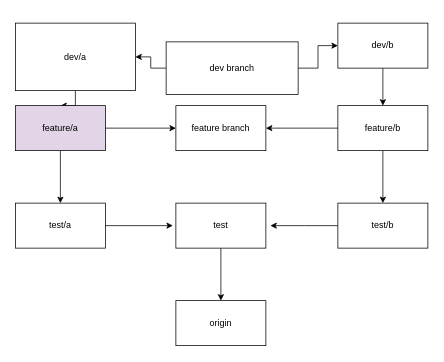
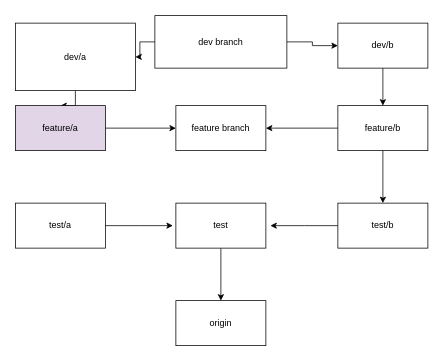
(232, 68) -> (221, 42)
(60, 174) -> none
